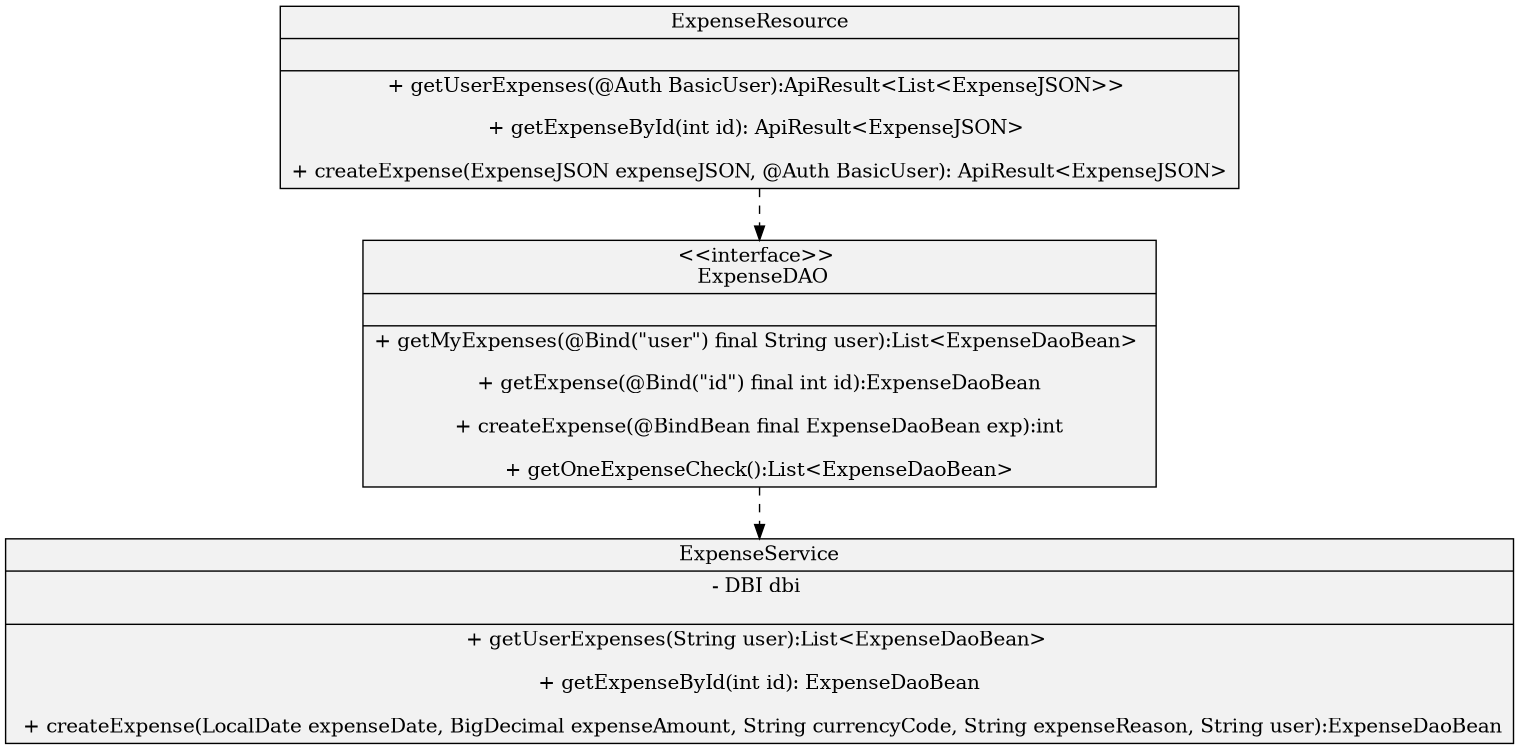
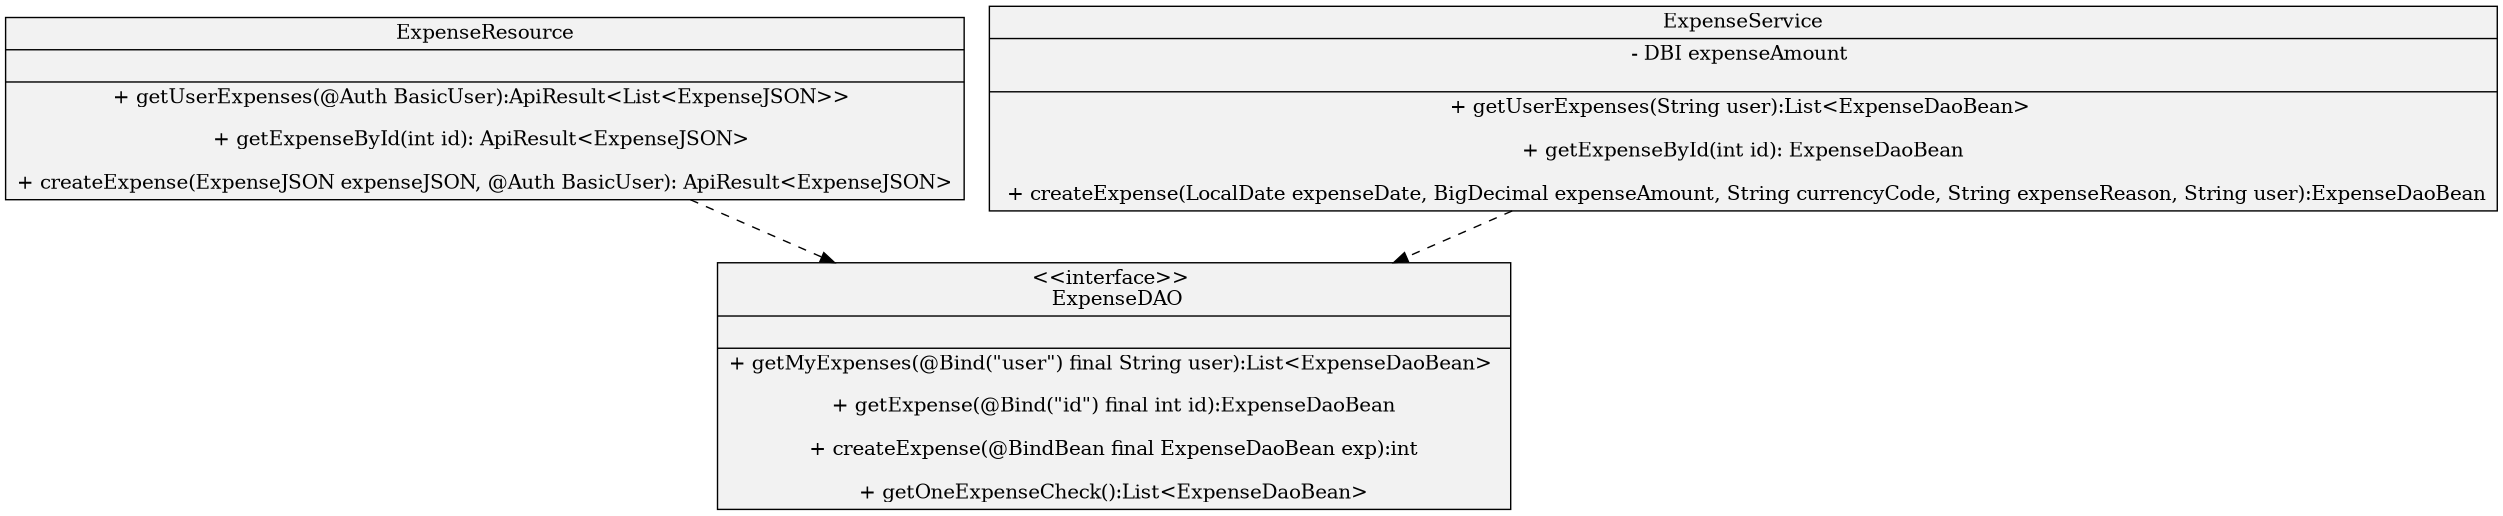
(760, 506) -> (1459, 234)
(760, 586) -> (1743, 54)
